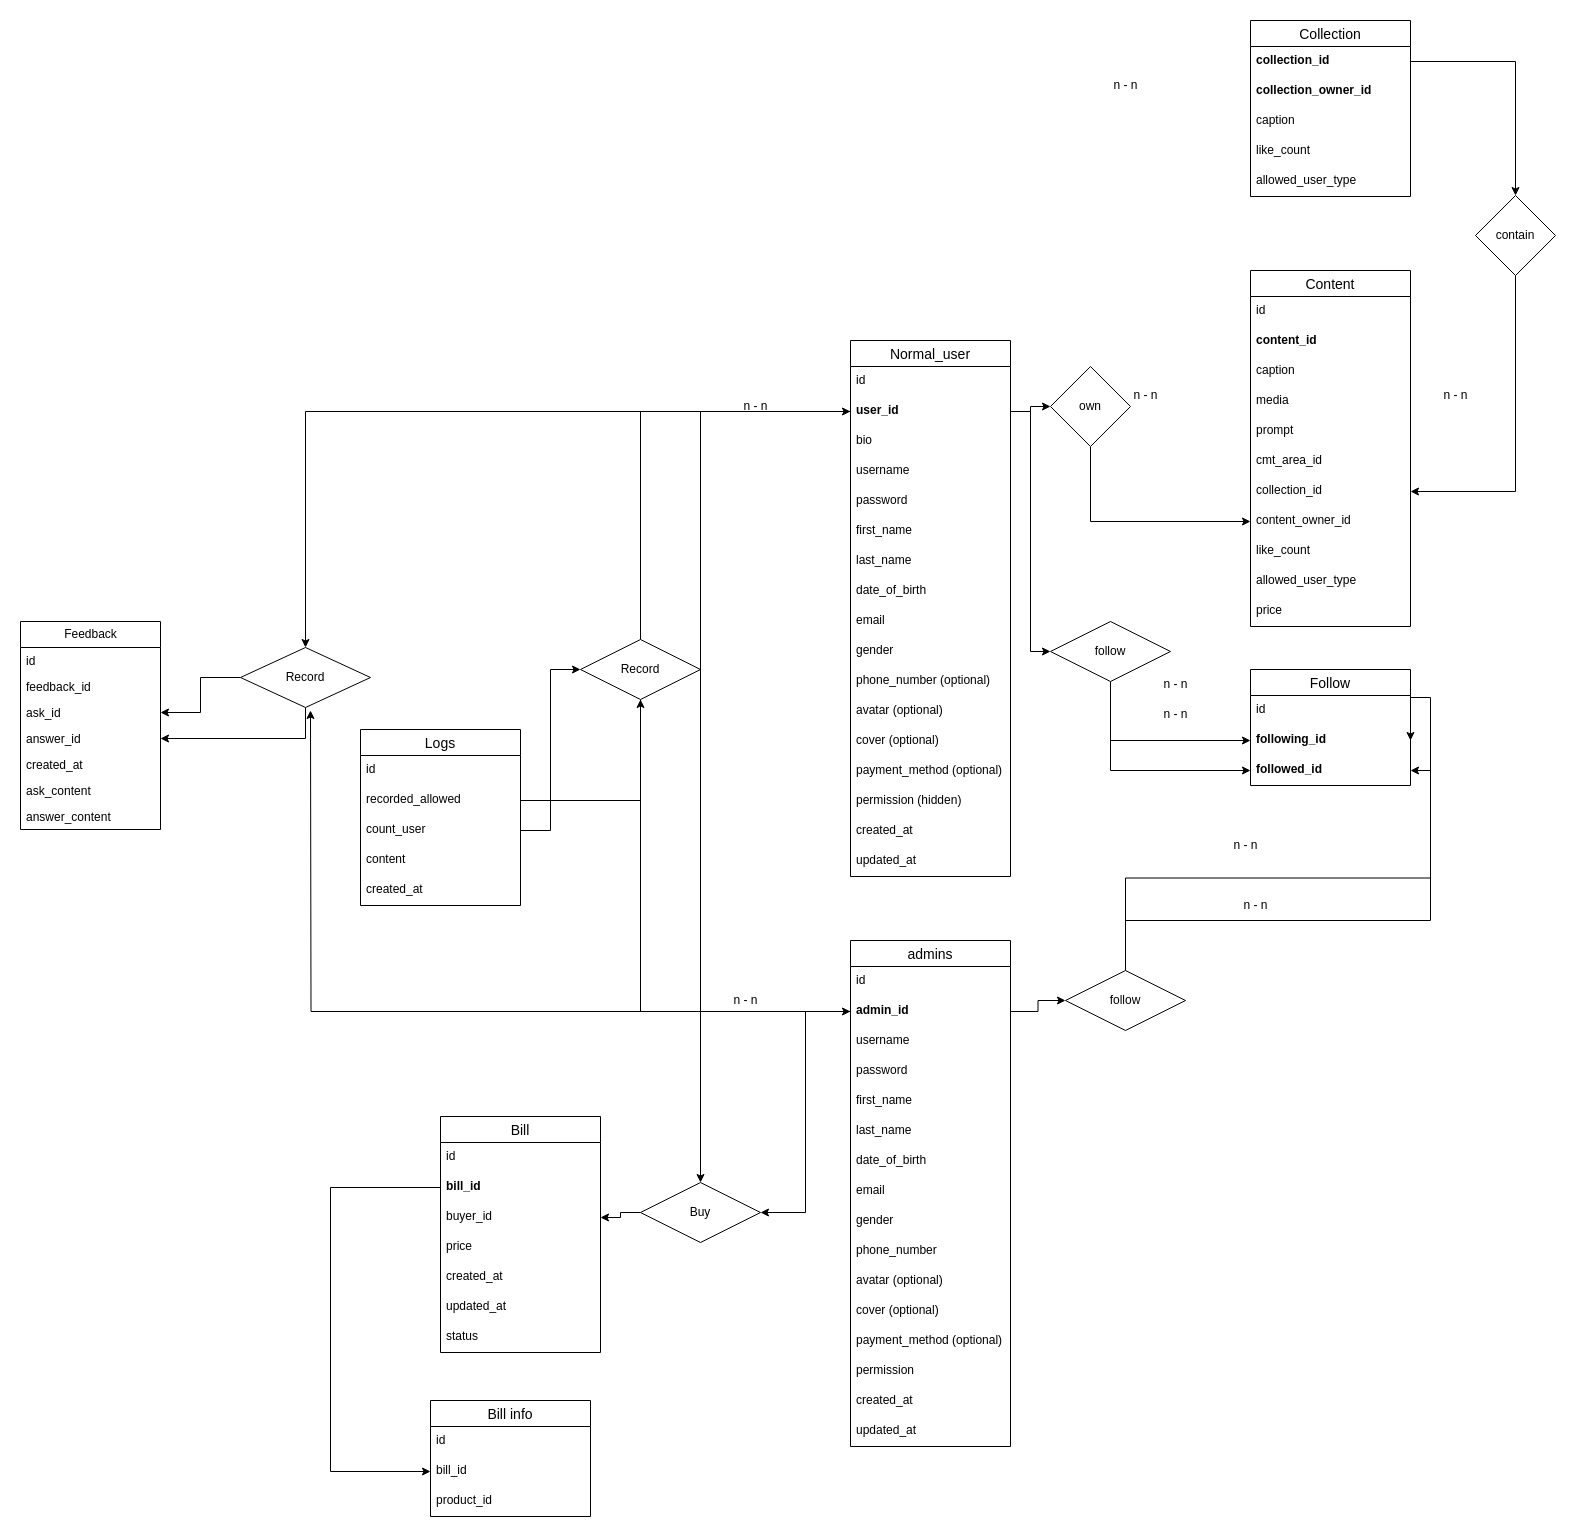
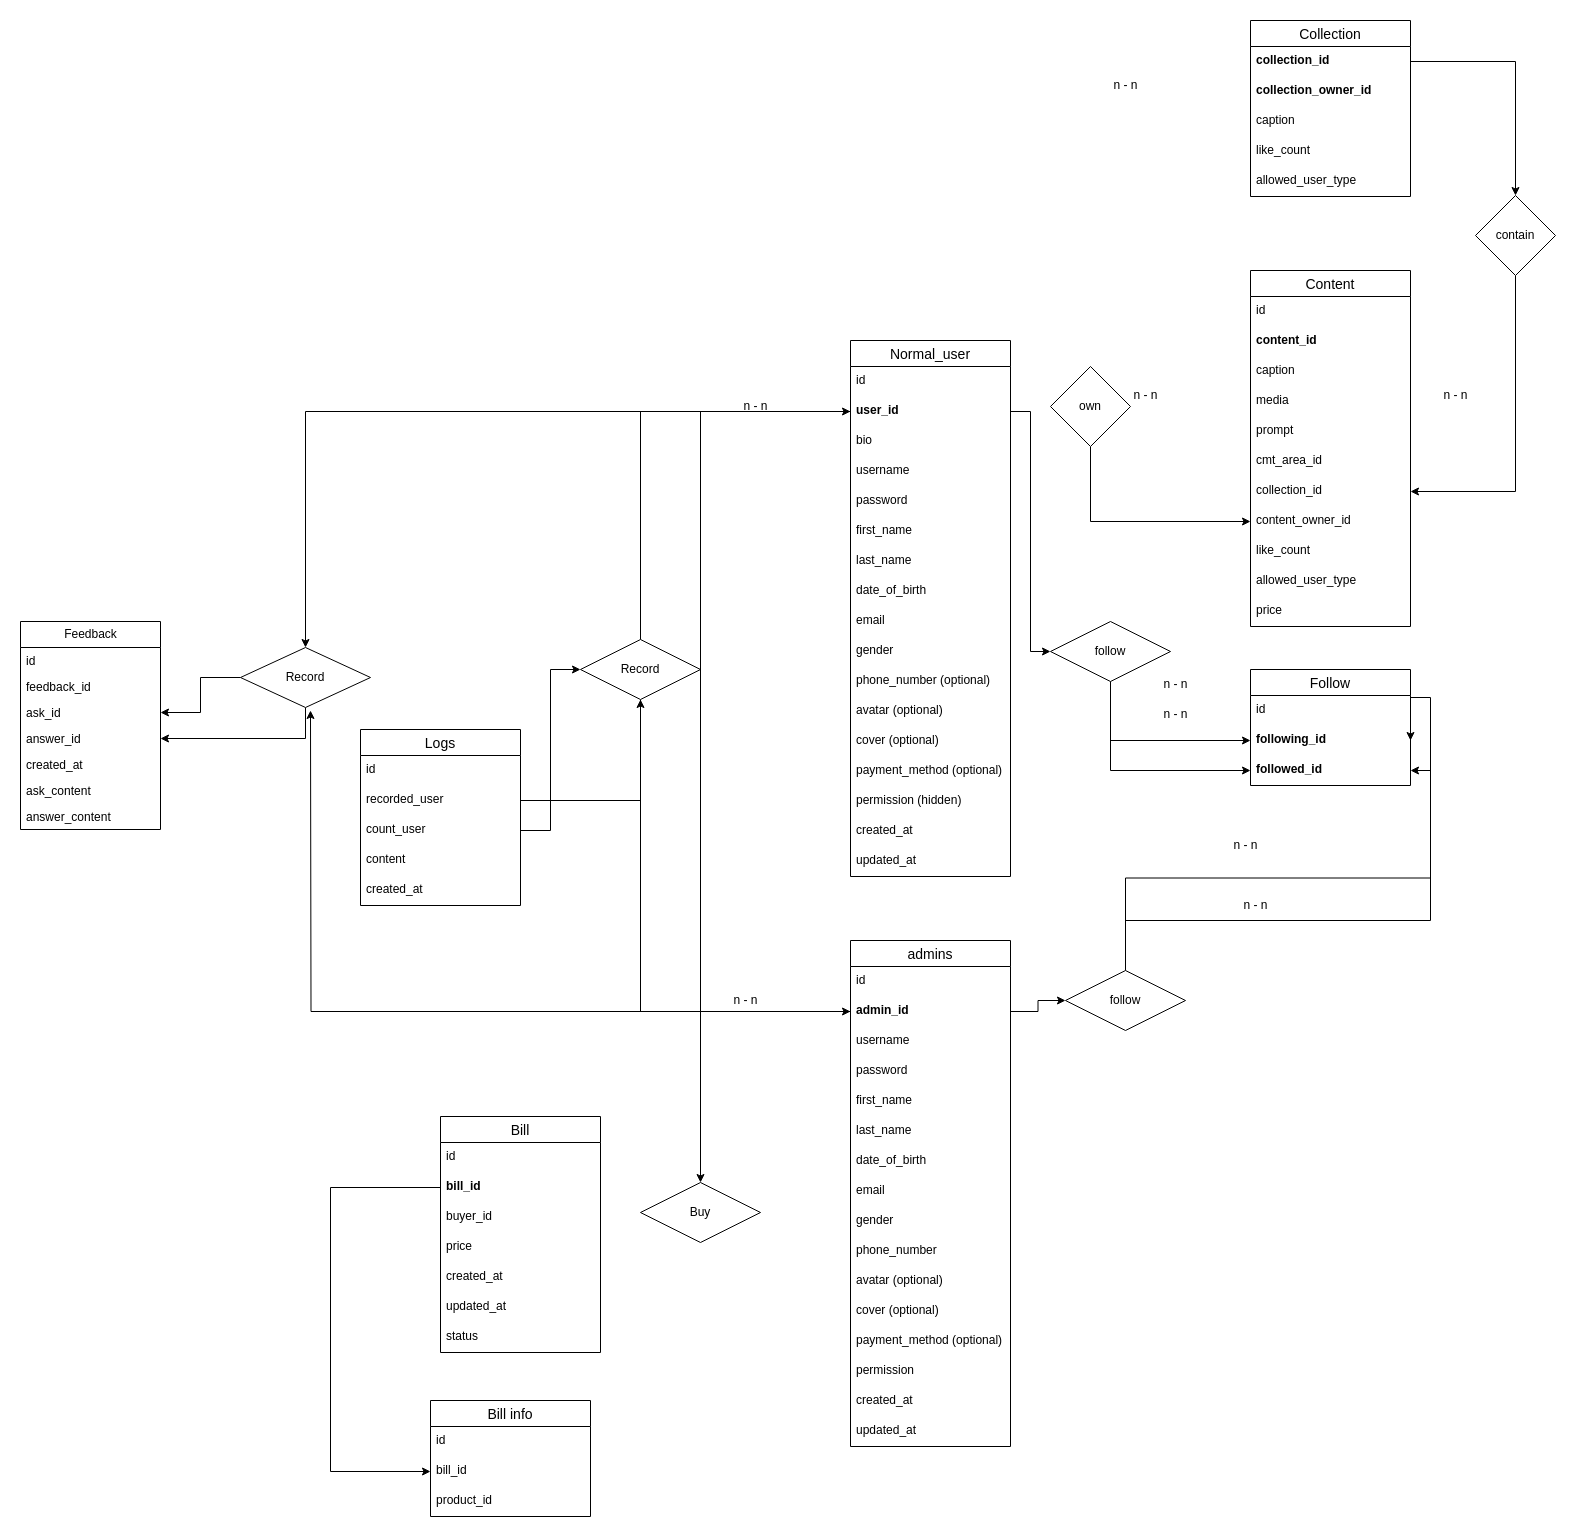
(1036, 407) -> none
(417, 799) -> (410, 799)
(806, 1132) -> none
(622, 1213) -> none
